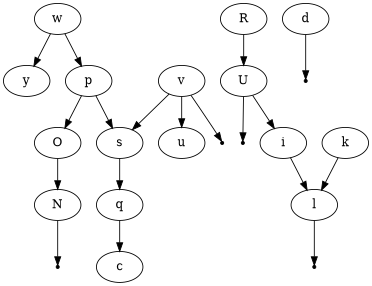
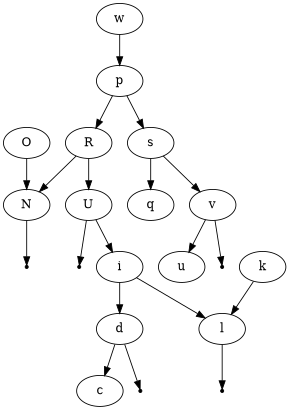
(27, 81) -> none
(75, 108) -> (106, 108)
(154, 109) -> (179, 171)
none -> (61, 171)
(120, 232) -> (111, 356)
none -> (120, 294)
